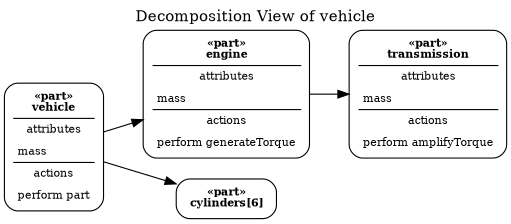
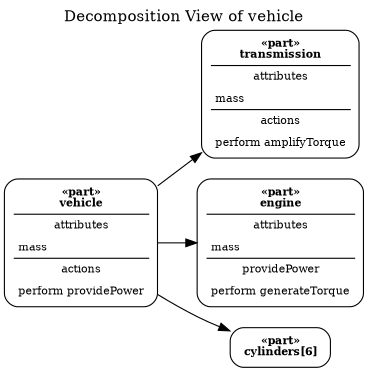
(324, 94) -> (175, 173)
(227, 121) -> (281, 269)
(54, 195) -> (82, 291)
